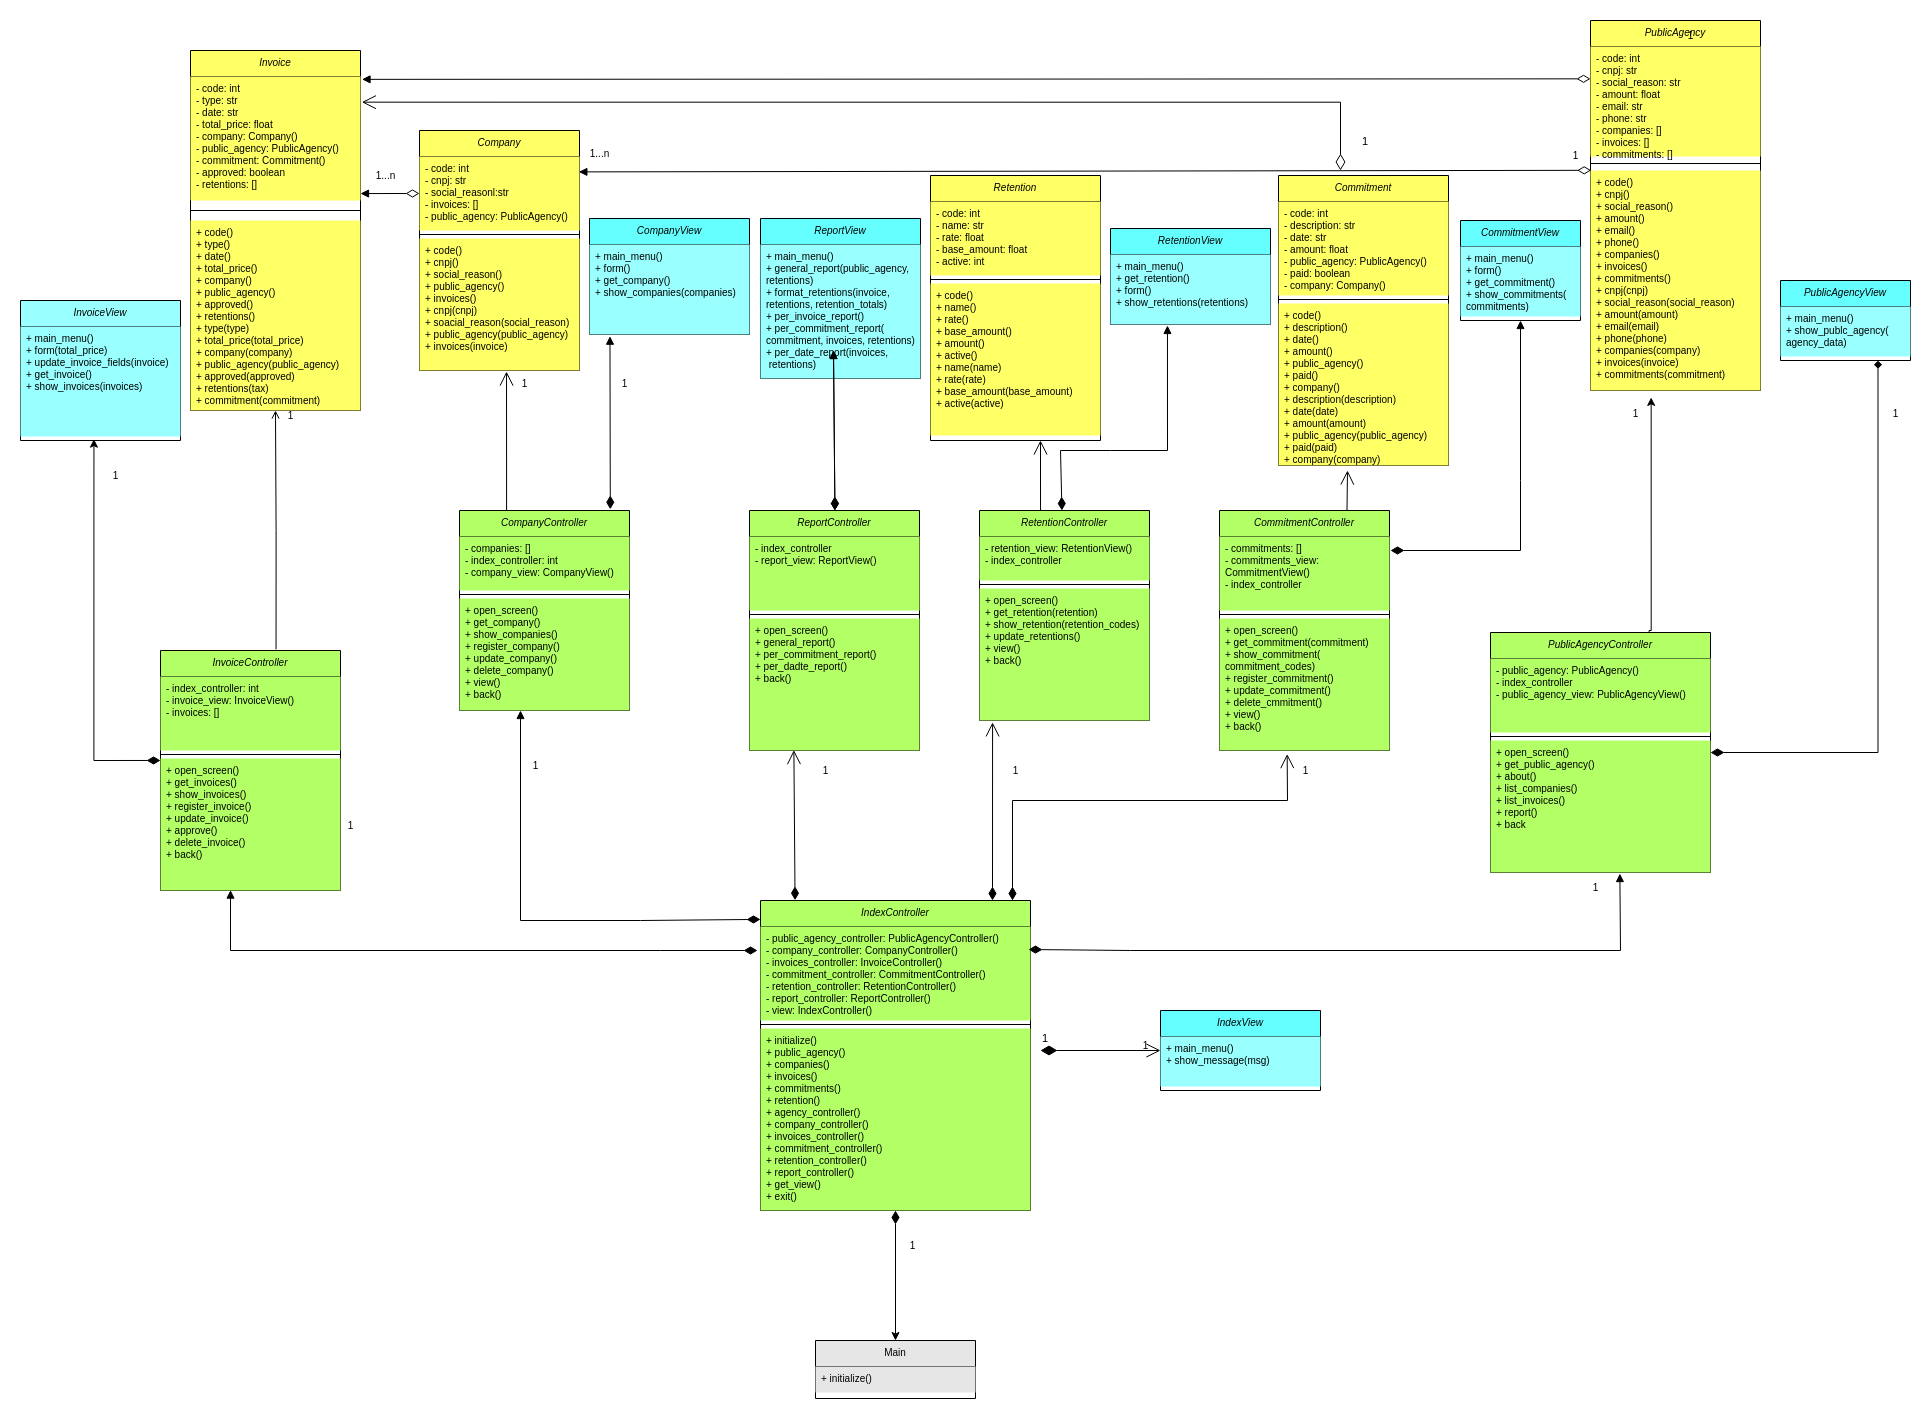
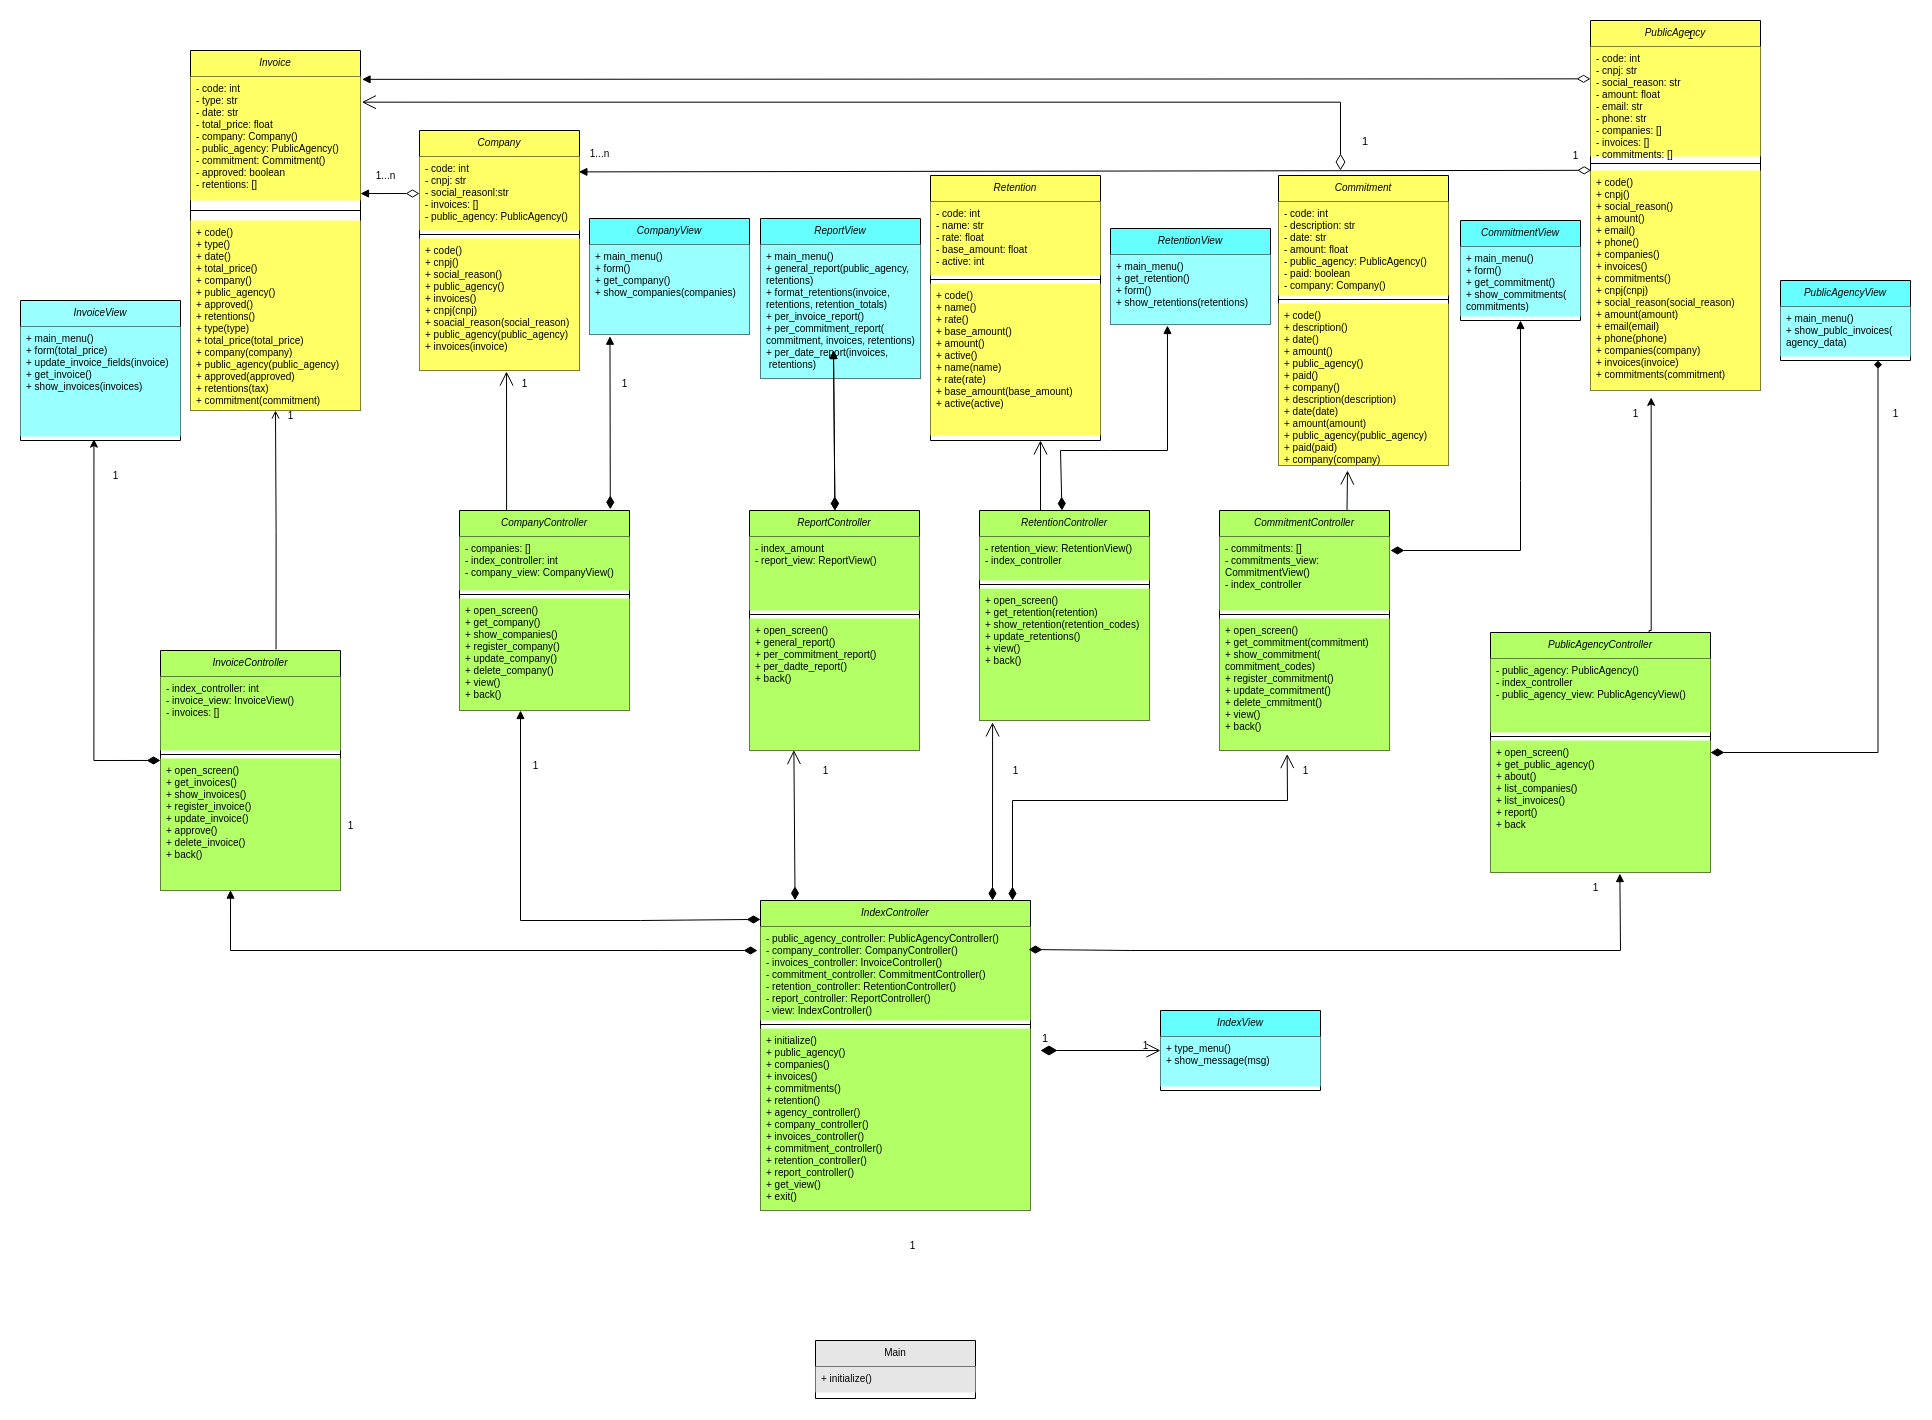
(1820, 319) -> (1820, 319)
(800, 549) -> (792, 549)
(1200, 1049) -> (1201, 1049)
(896, 1279) -> none
